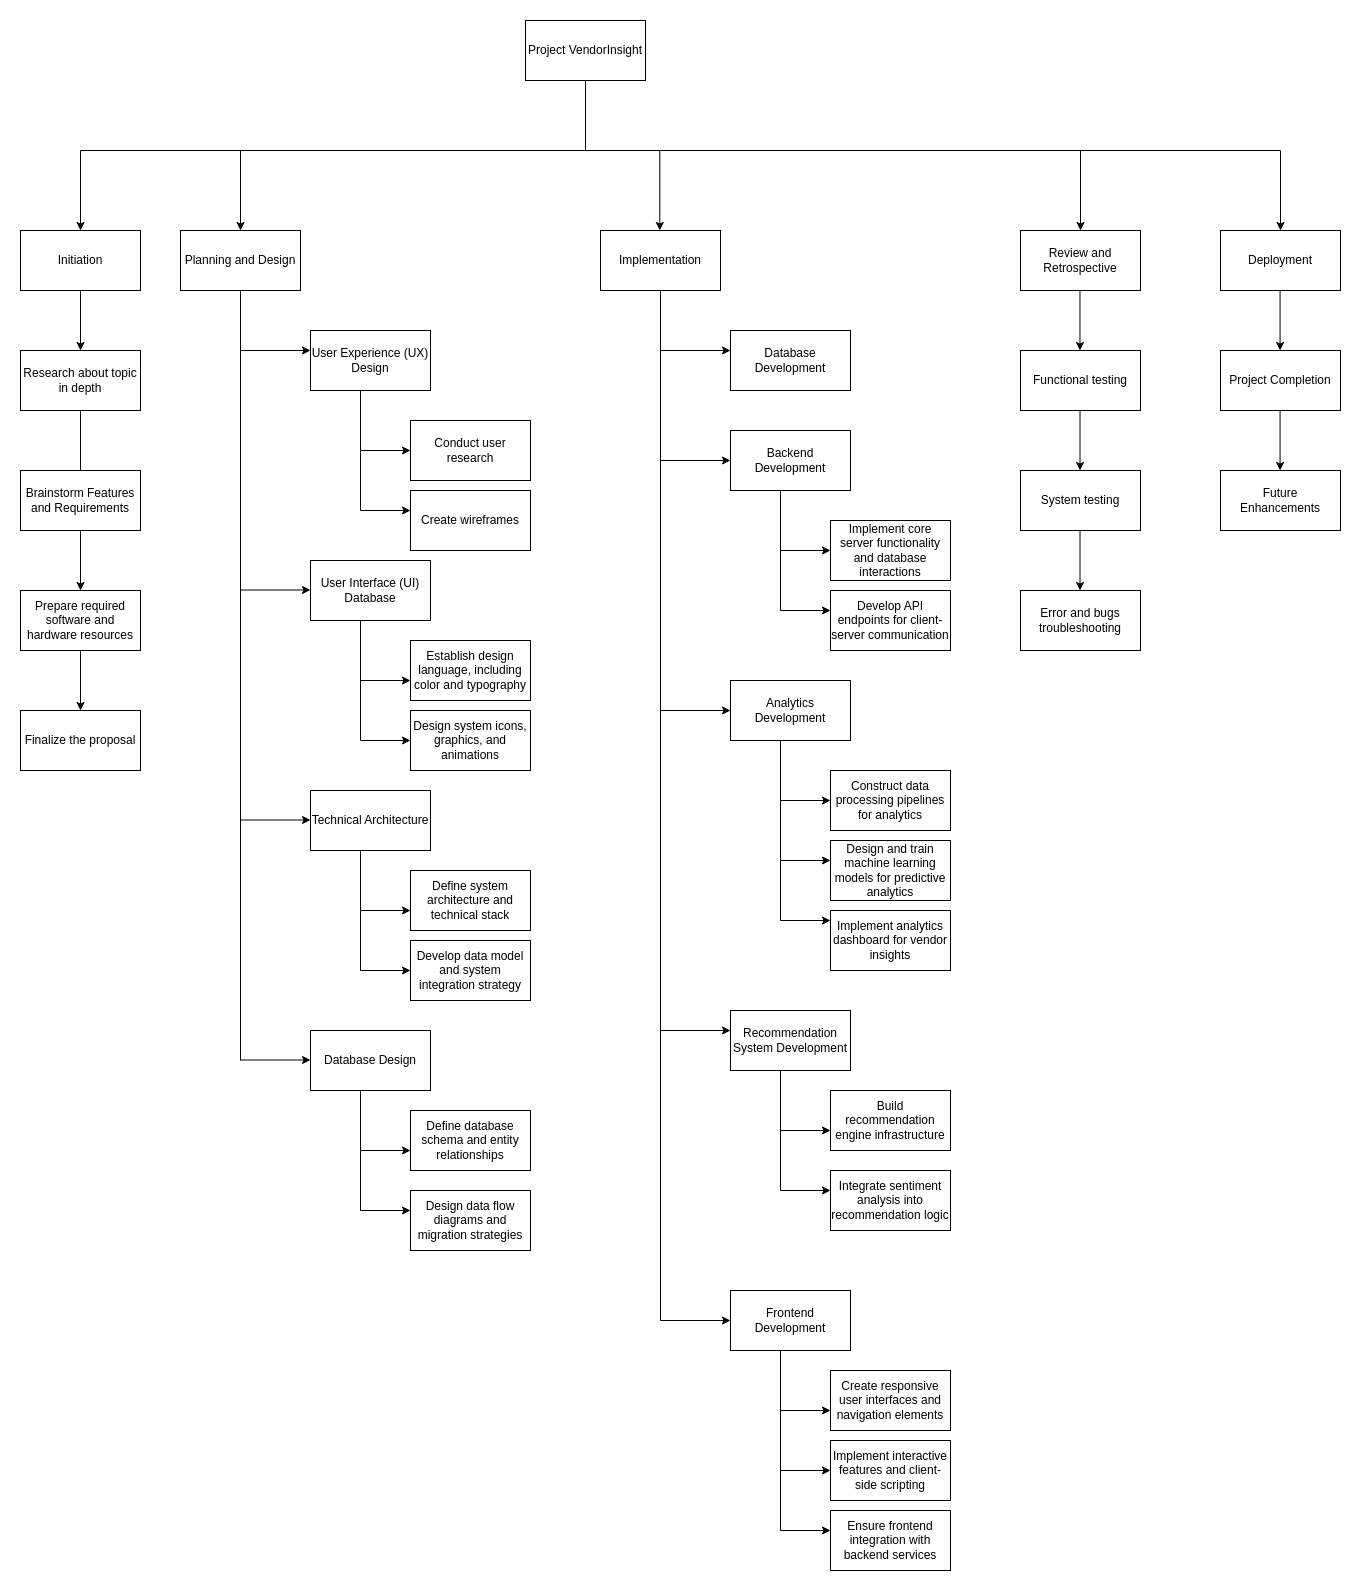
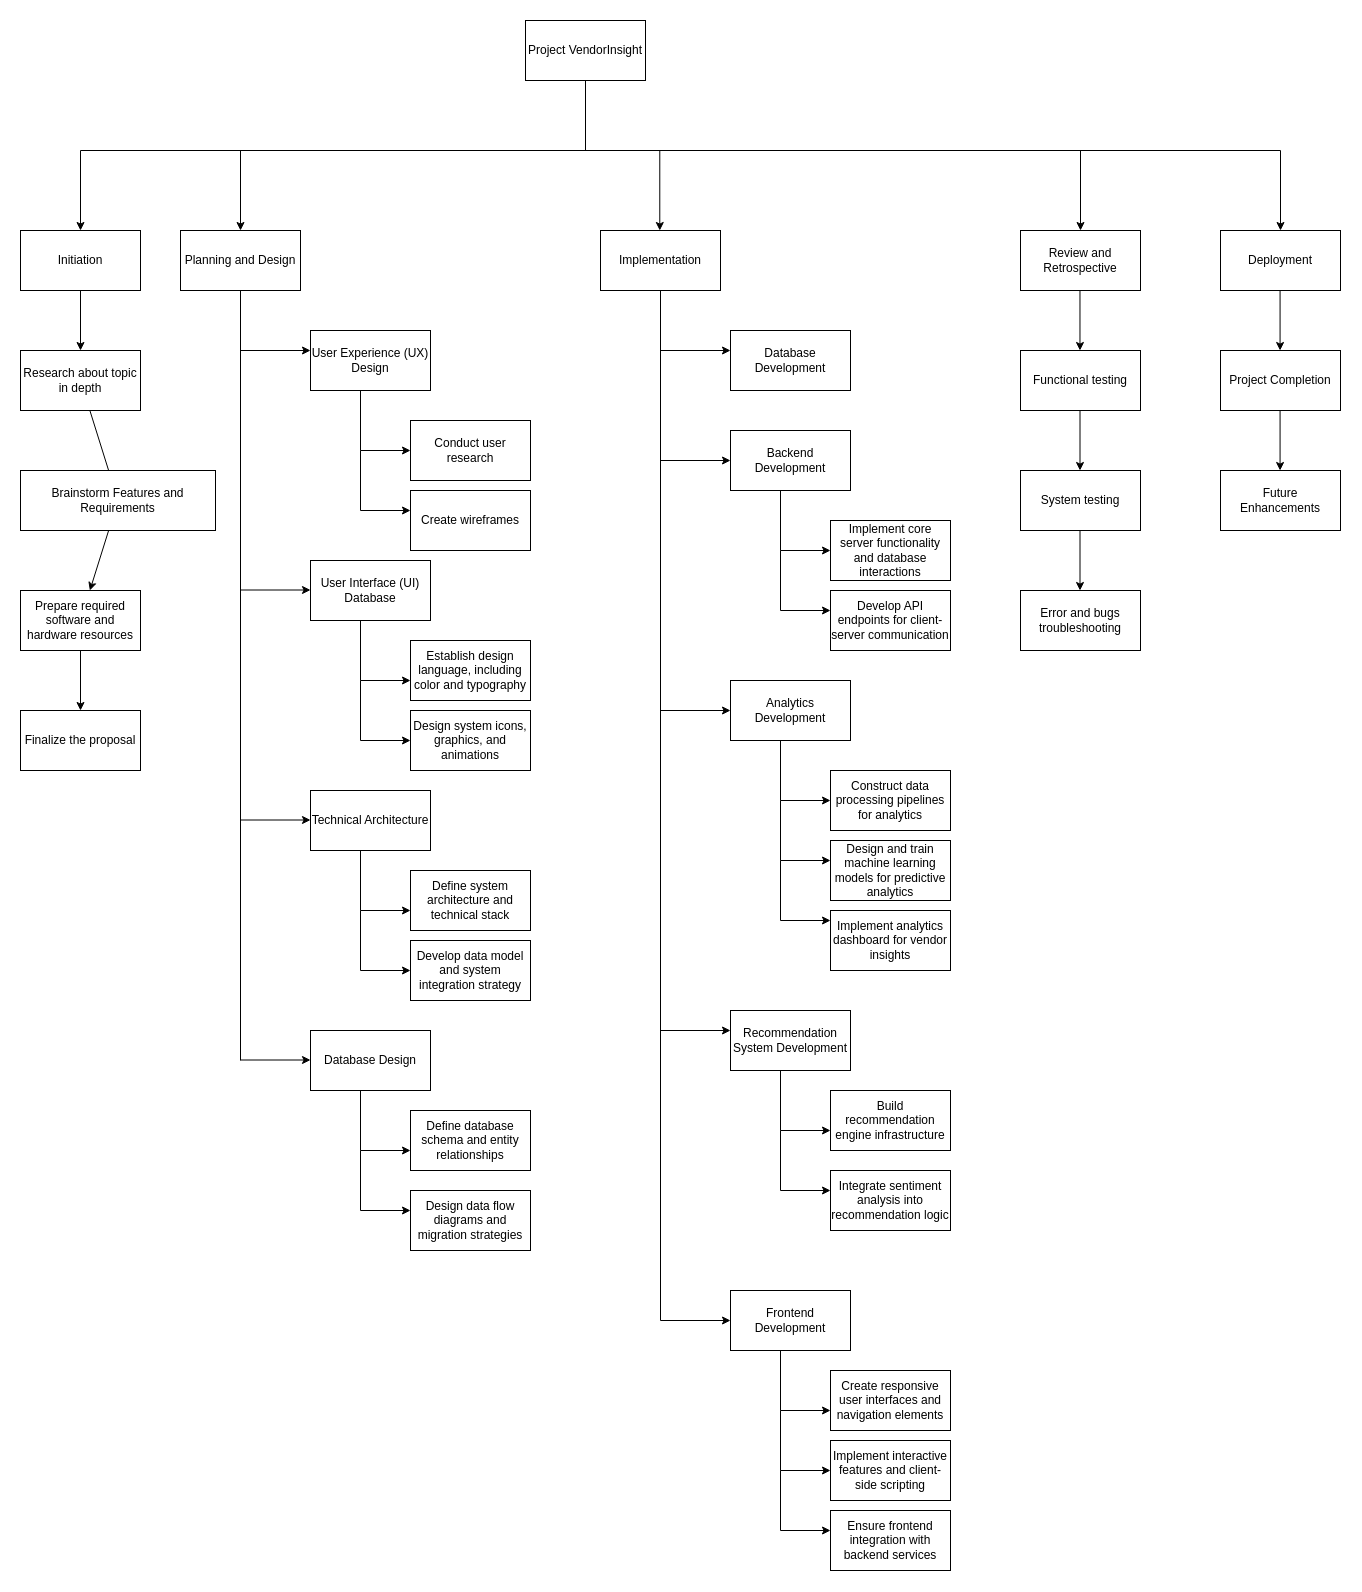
(81, 501) -> (118, 501)
